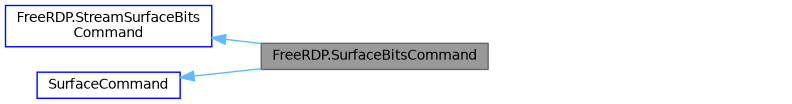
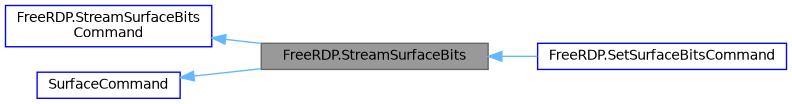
(375, 56) -> (375, 56)
none -> (662, 56)
